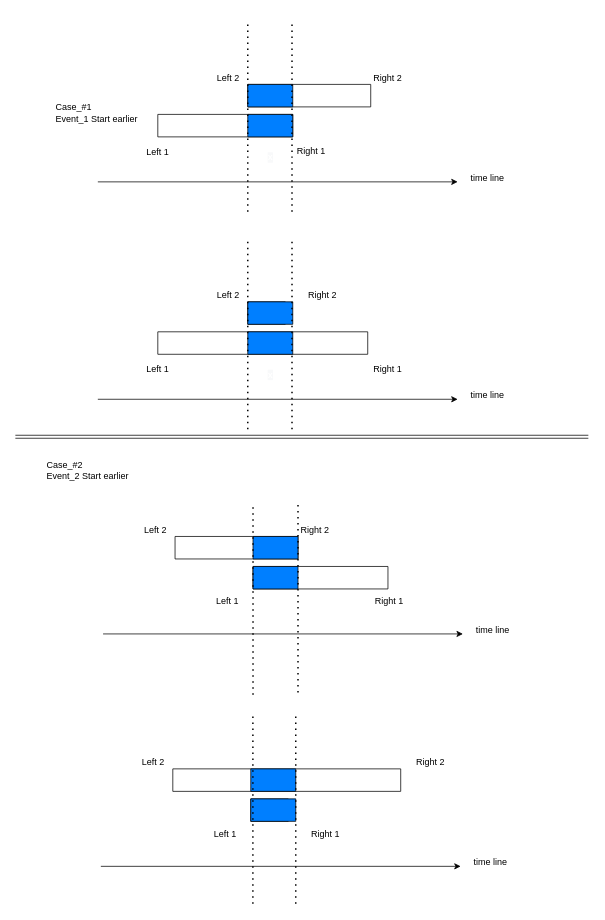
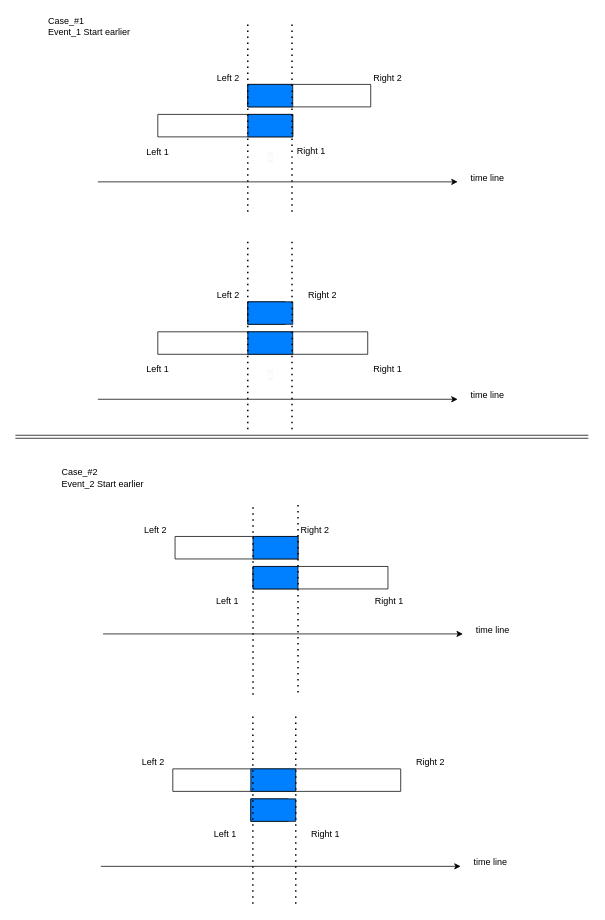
(99, 113) -> (92, 27)
(90, 471) -> (105, 478)
